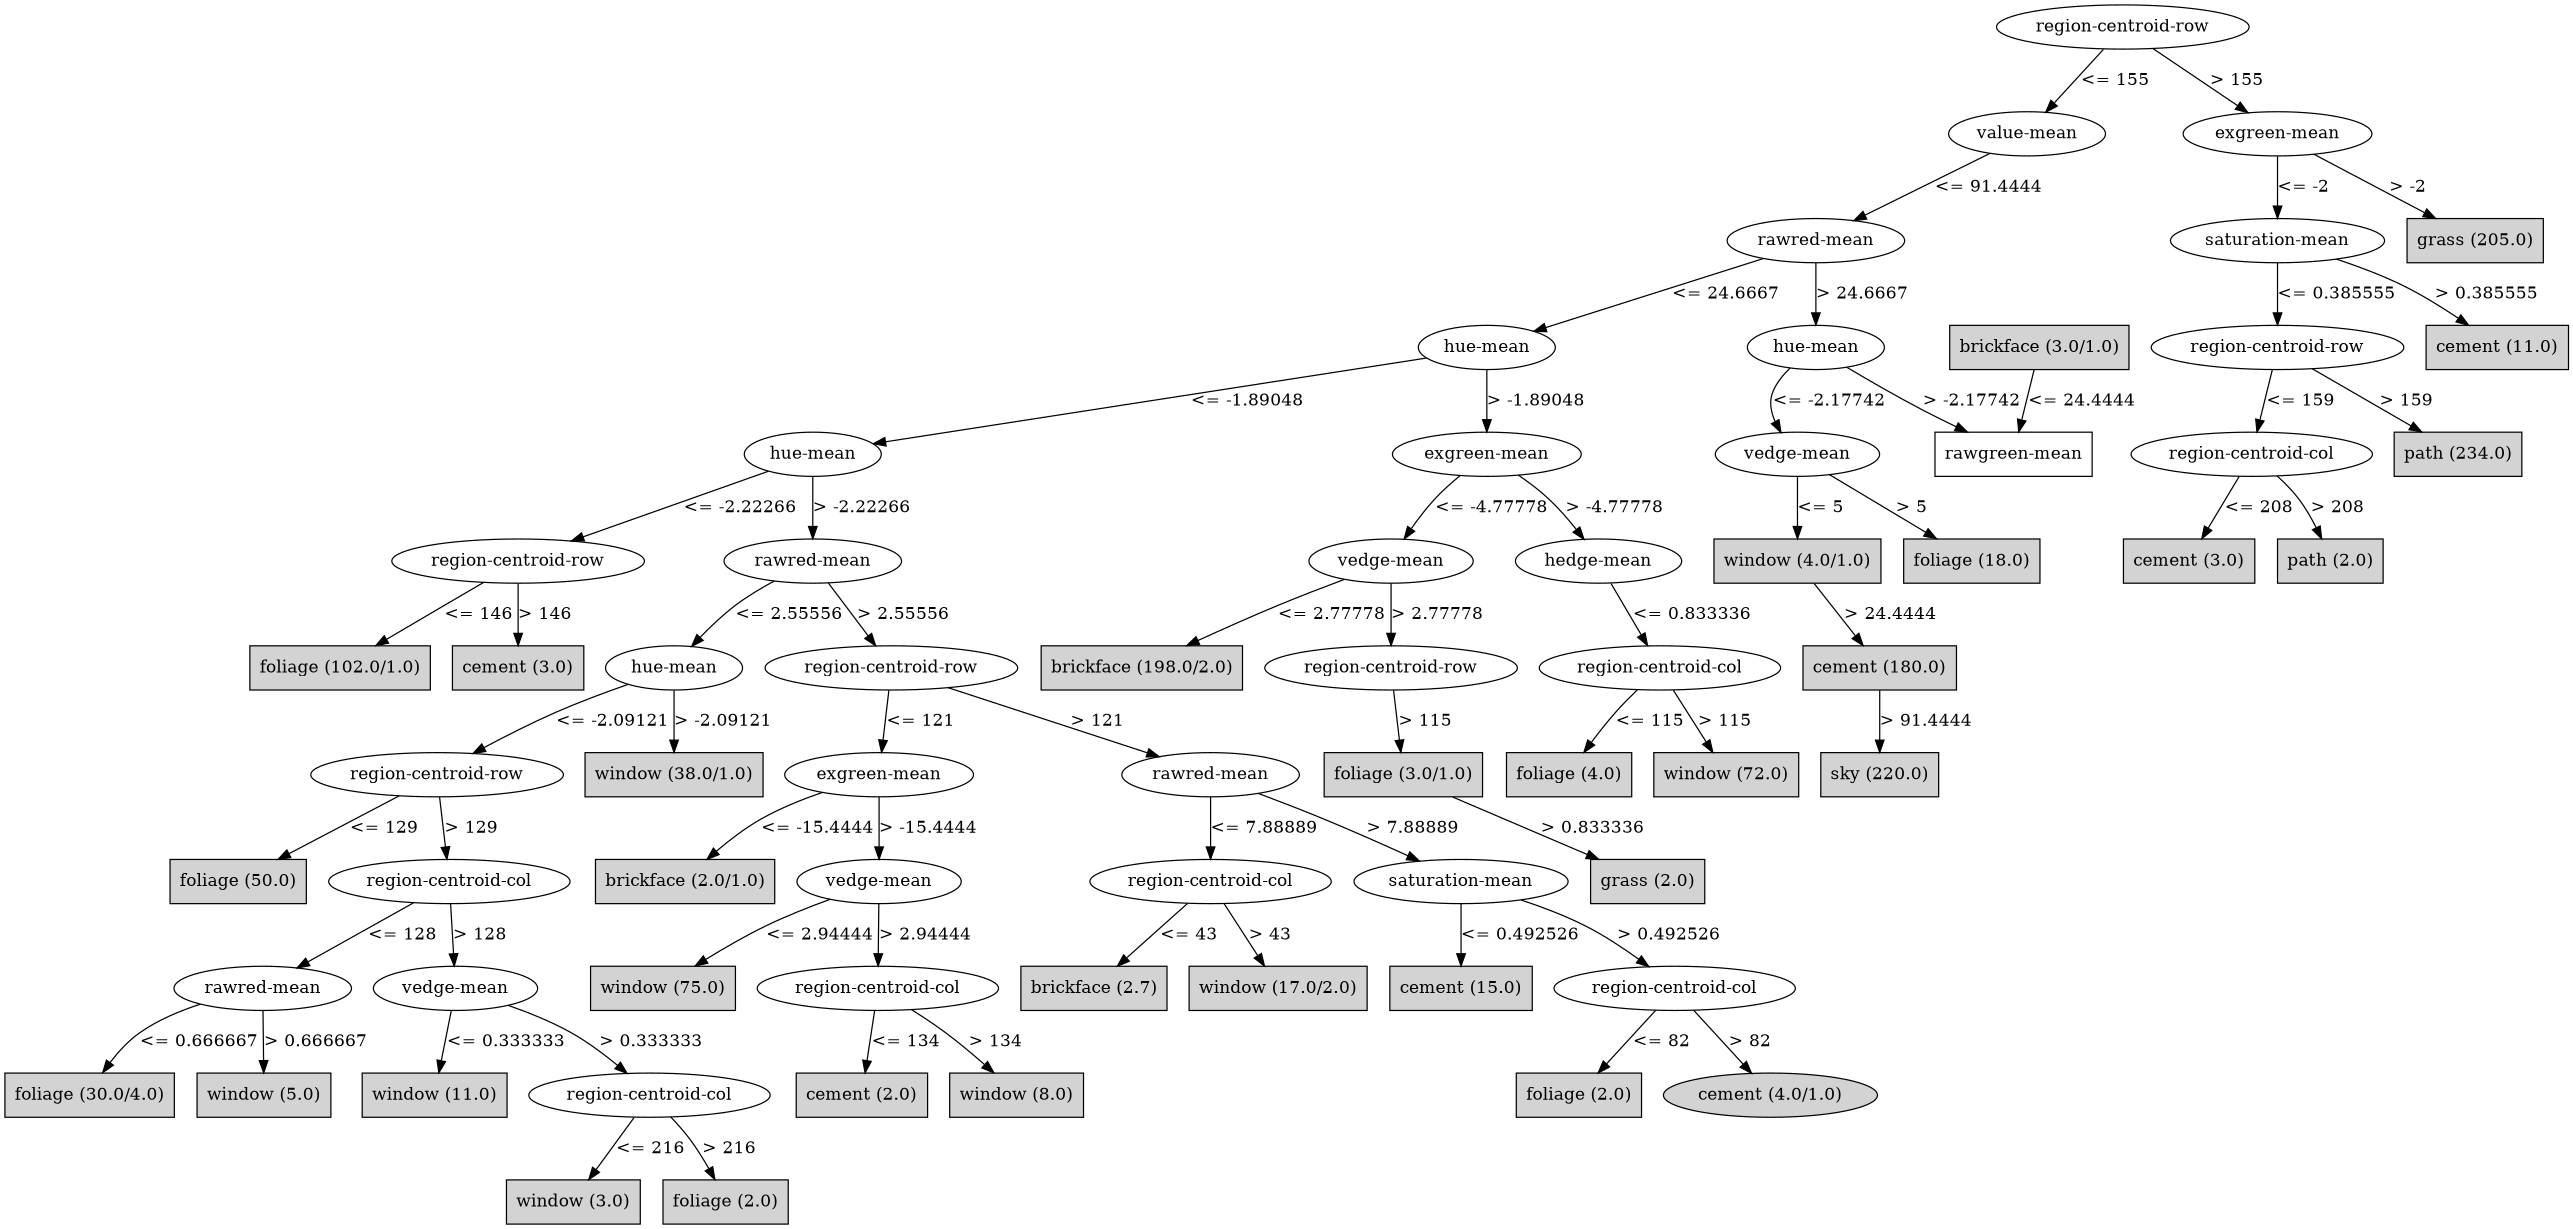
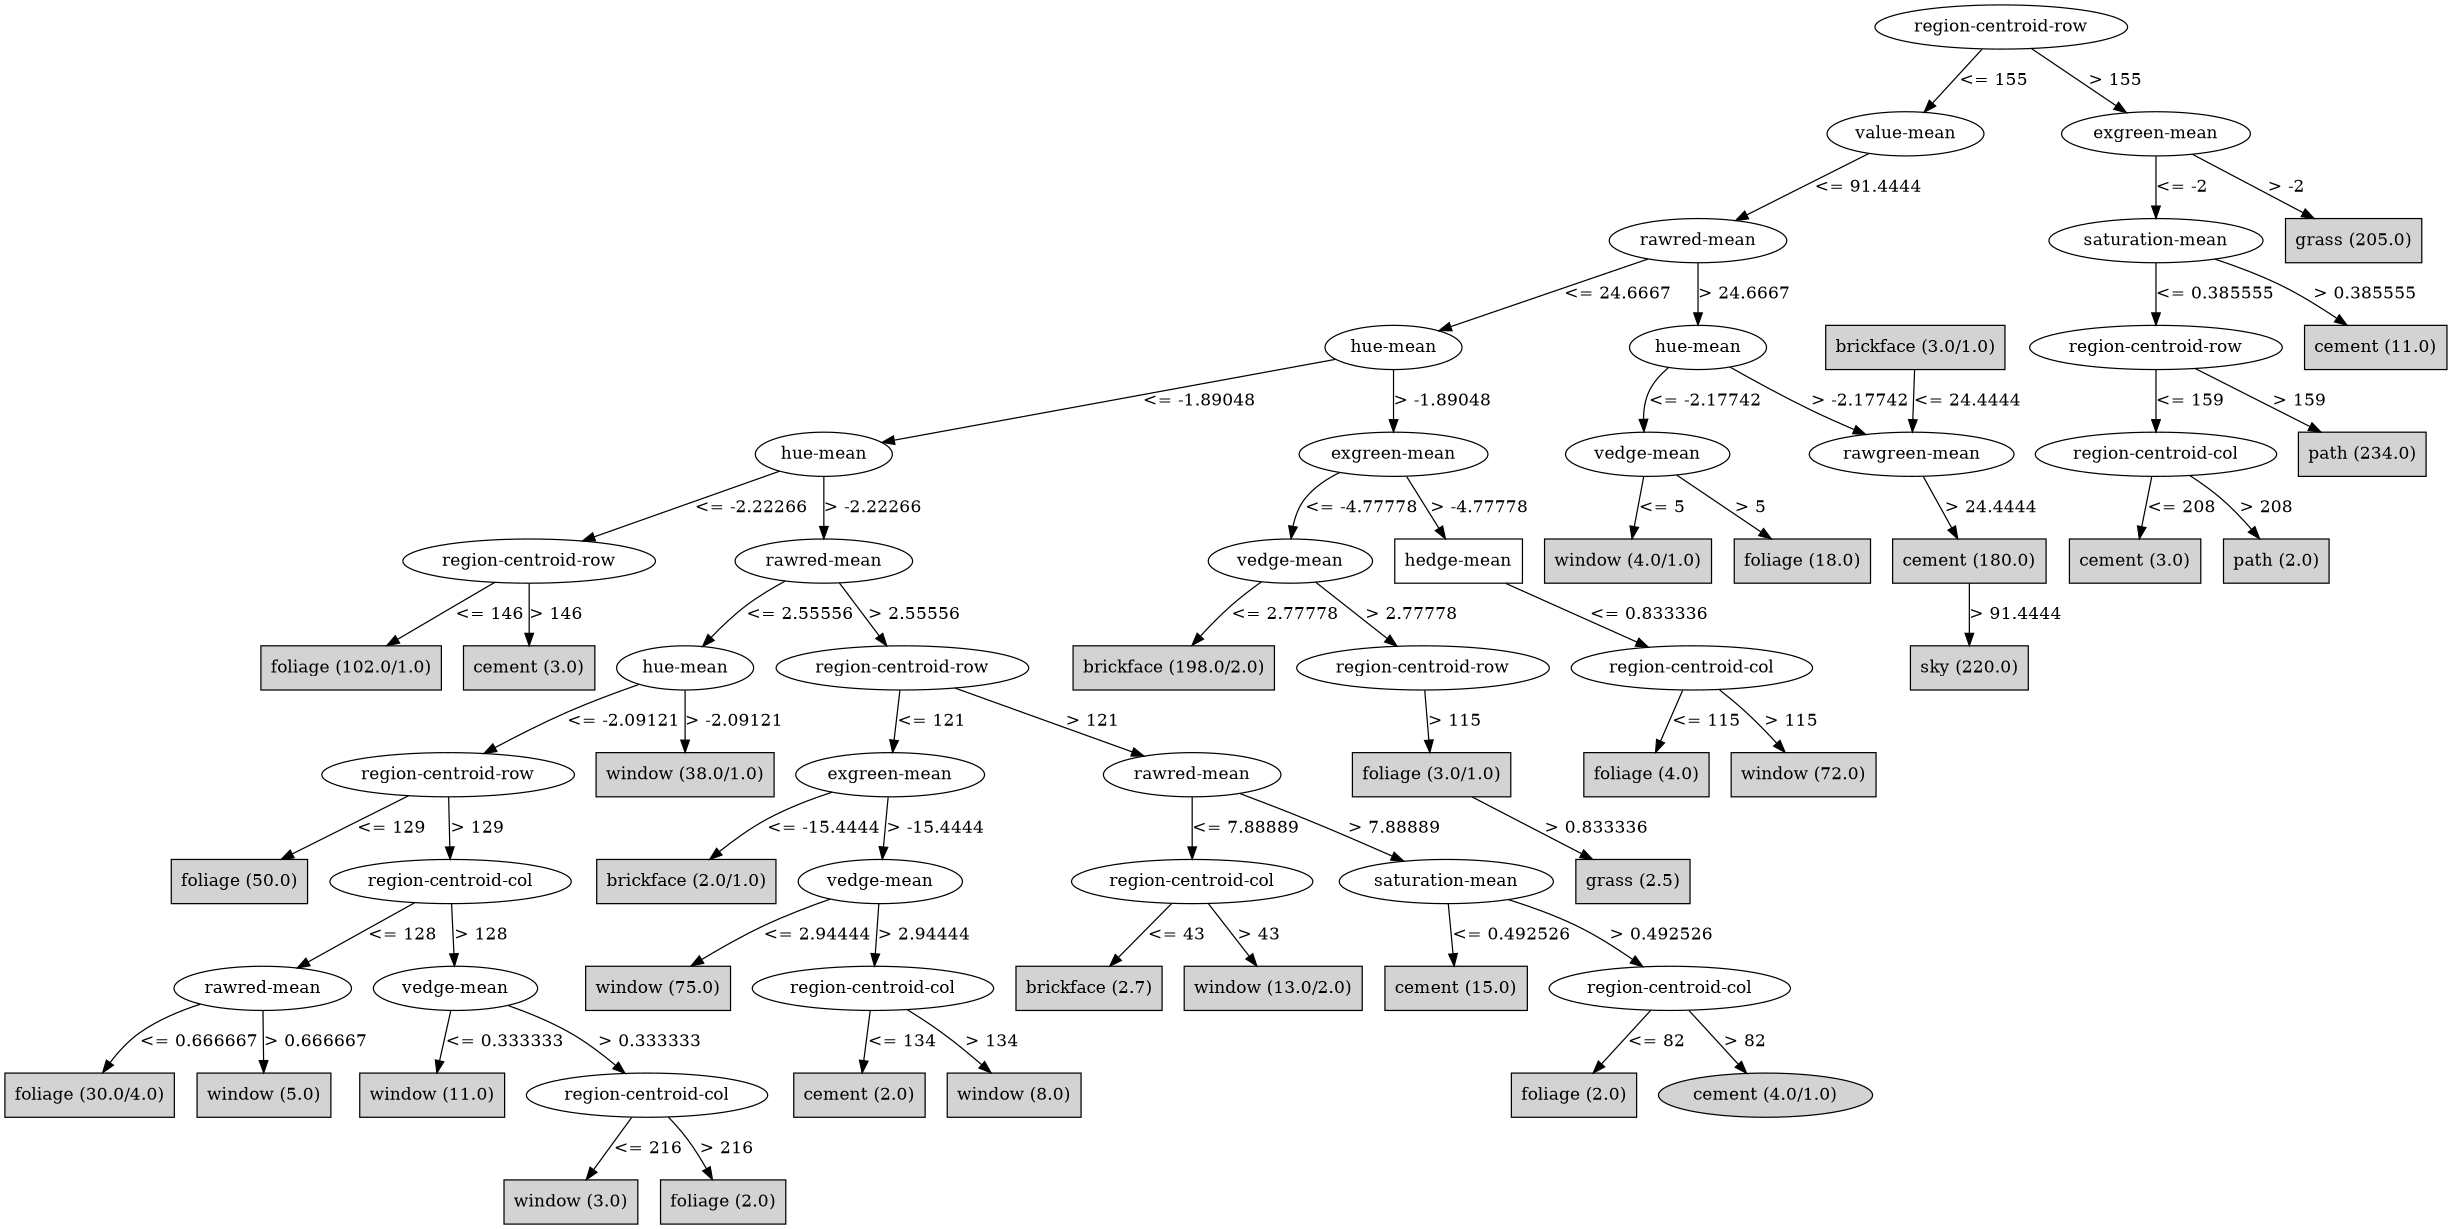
(2014, 454) -> (1912, 454)
(1599, 561) -> (1459, 561)
(1835, 610) -> (1937, 502)
(1648, 882) -> (1633, 882)
(1278, 988) -> (1273, 988)
